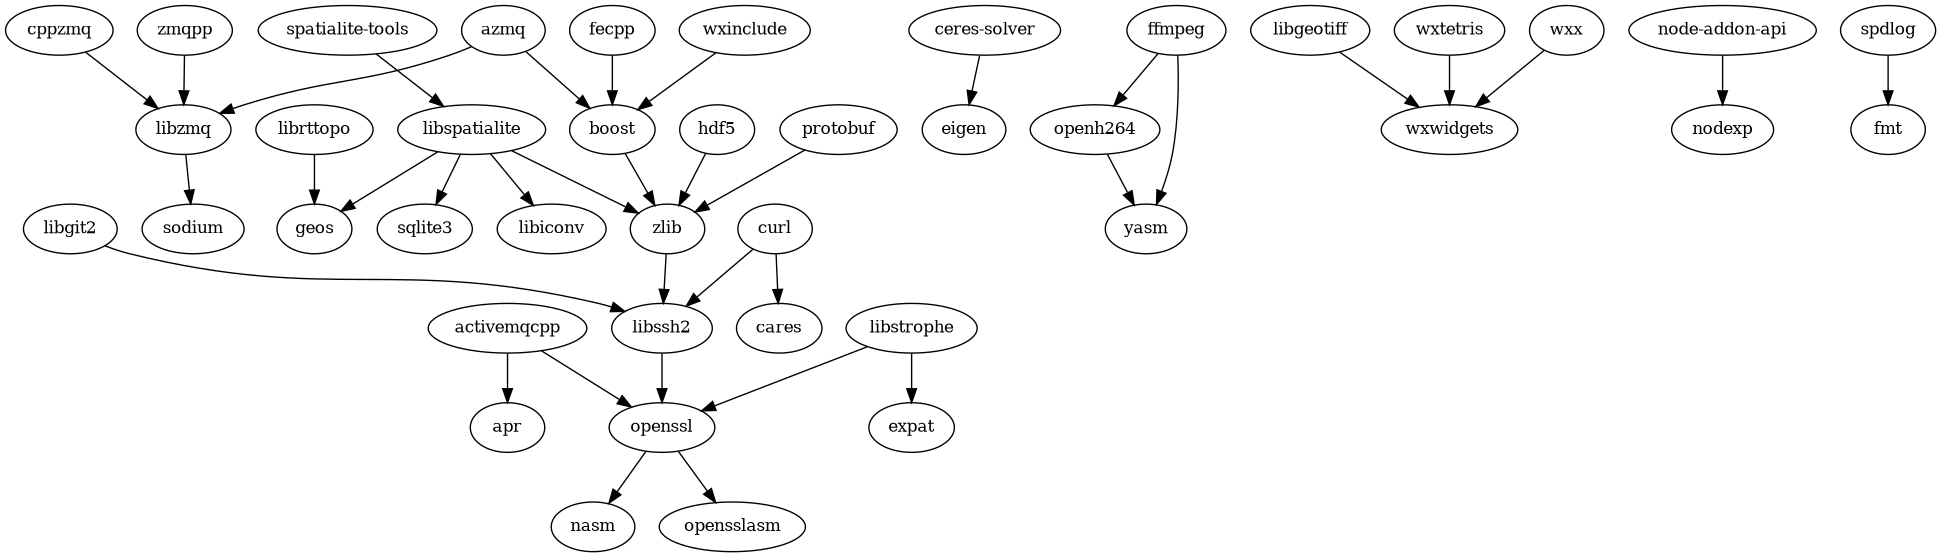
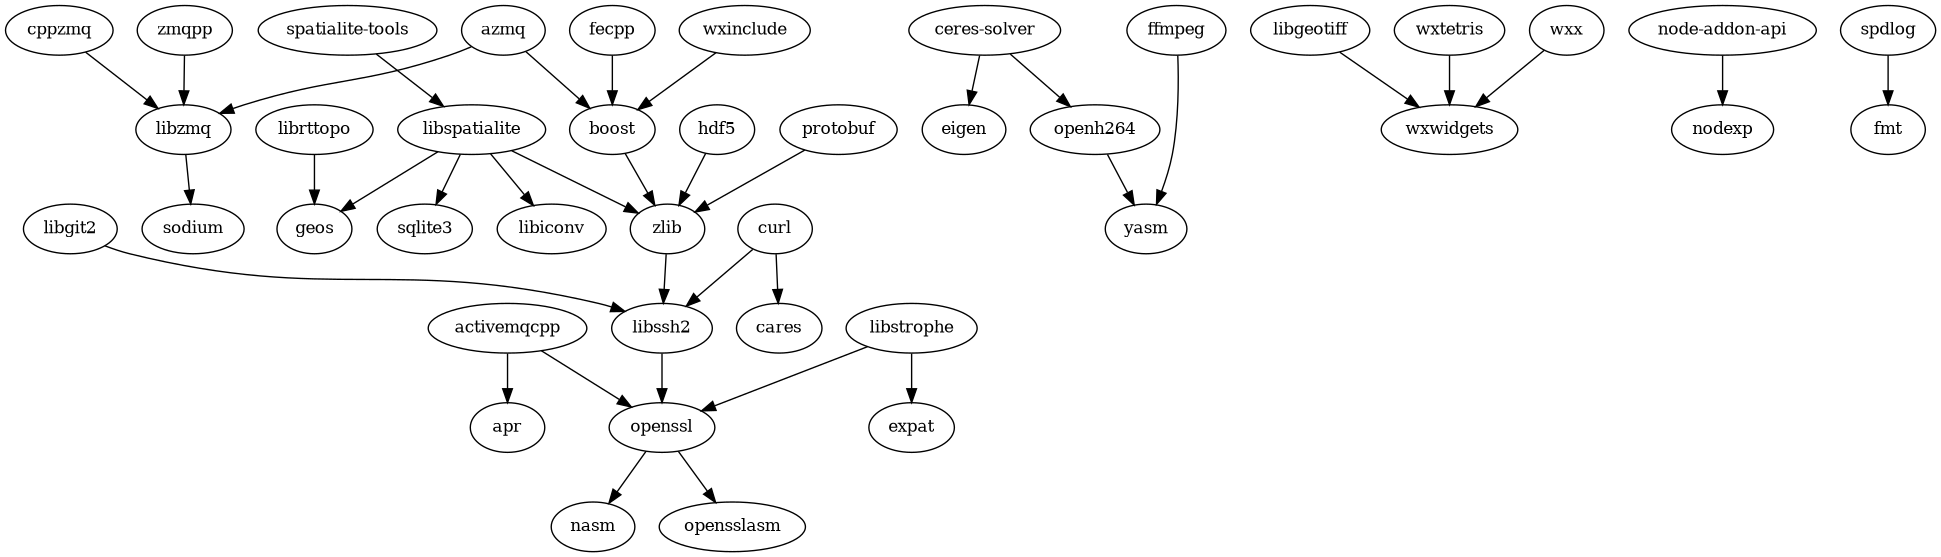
(1141, 74) -> (1035, 76)
